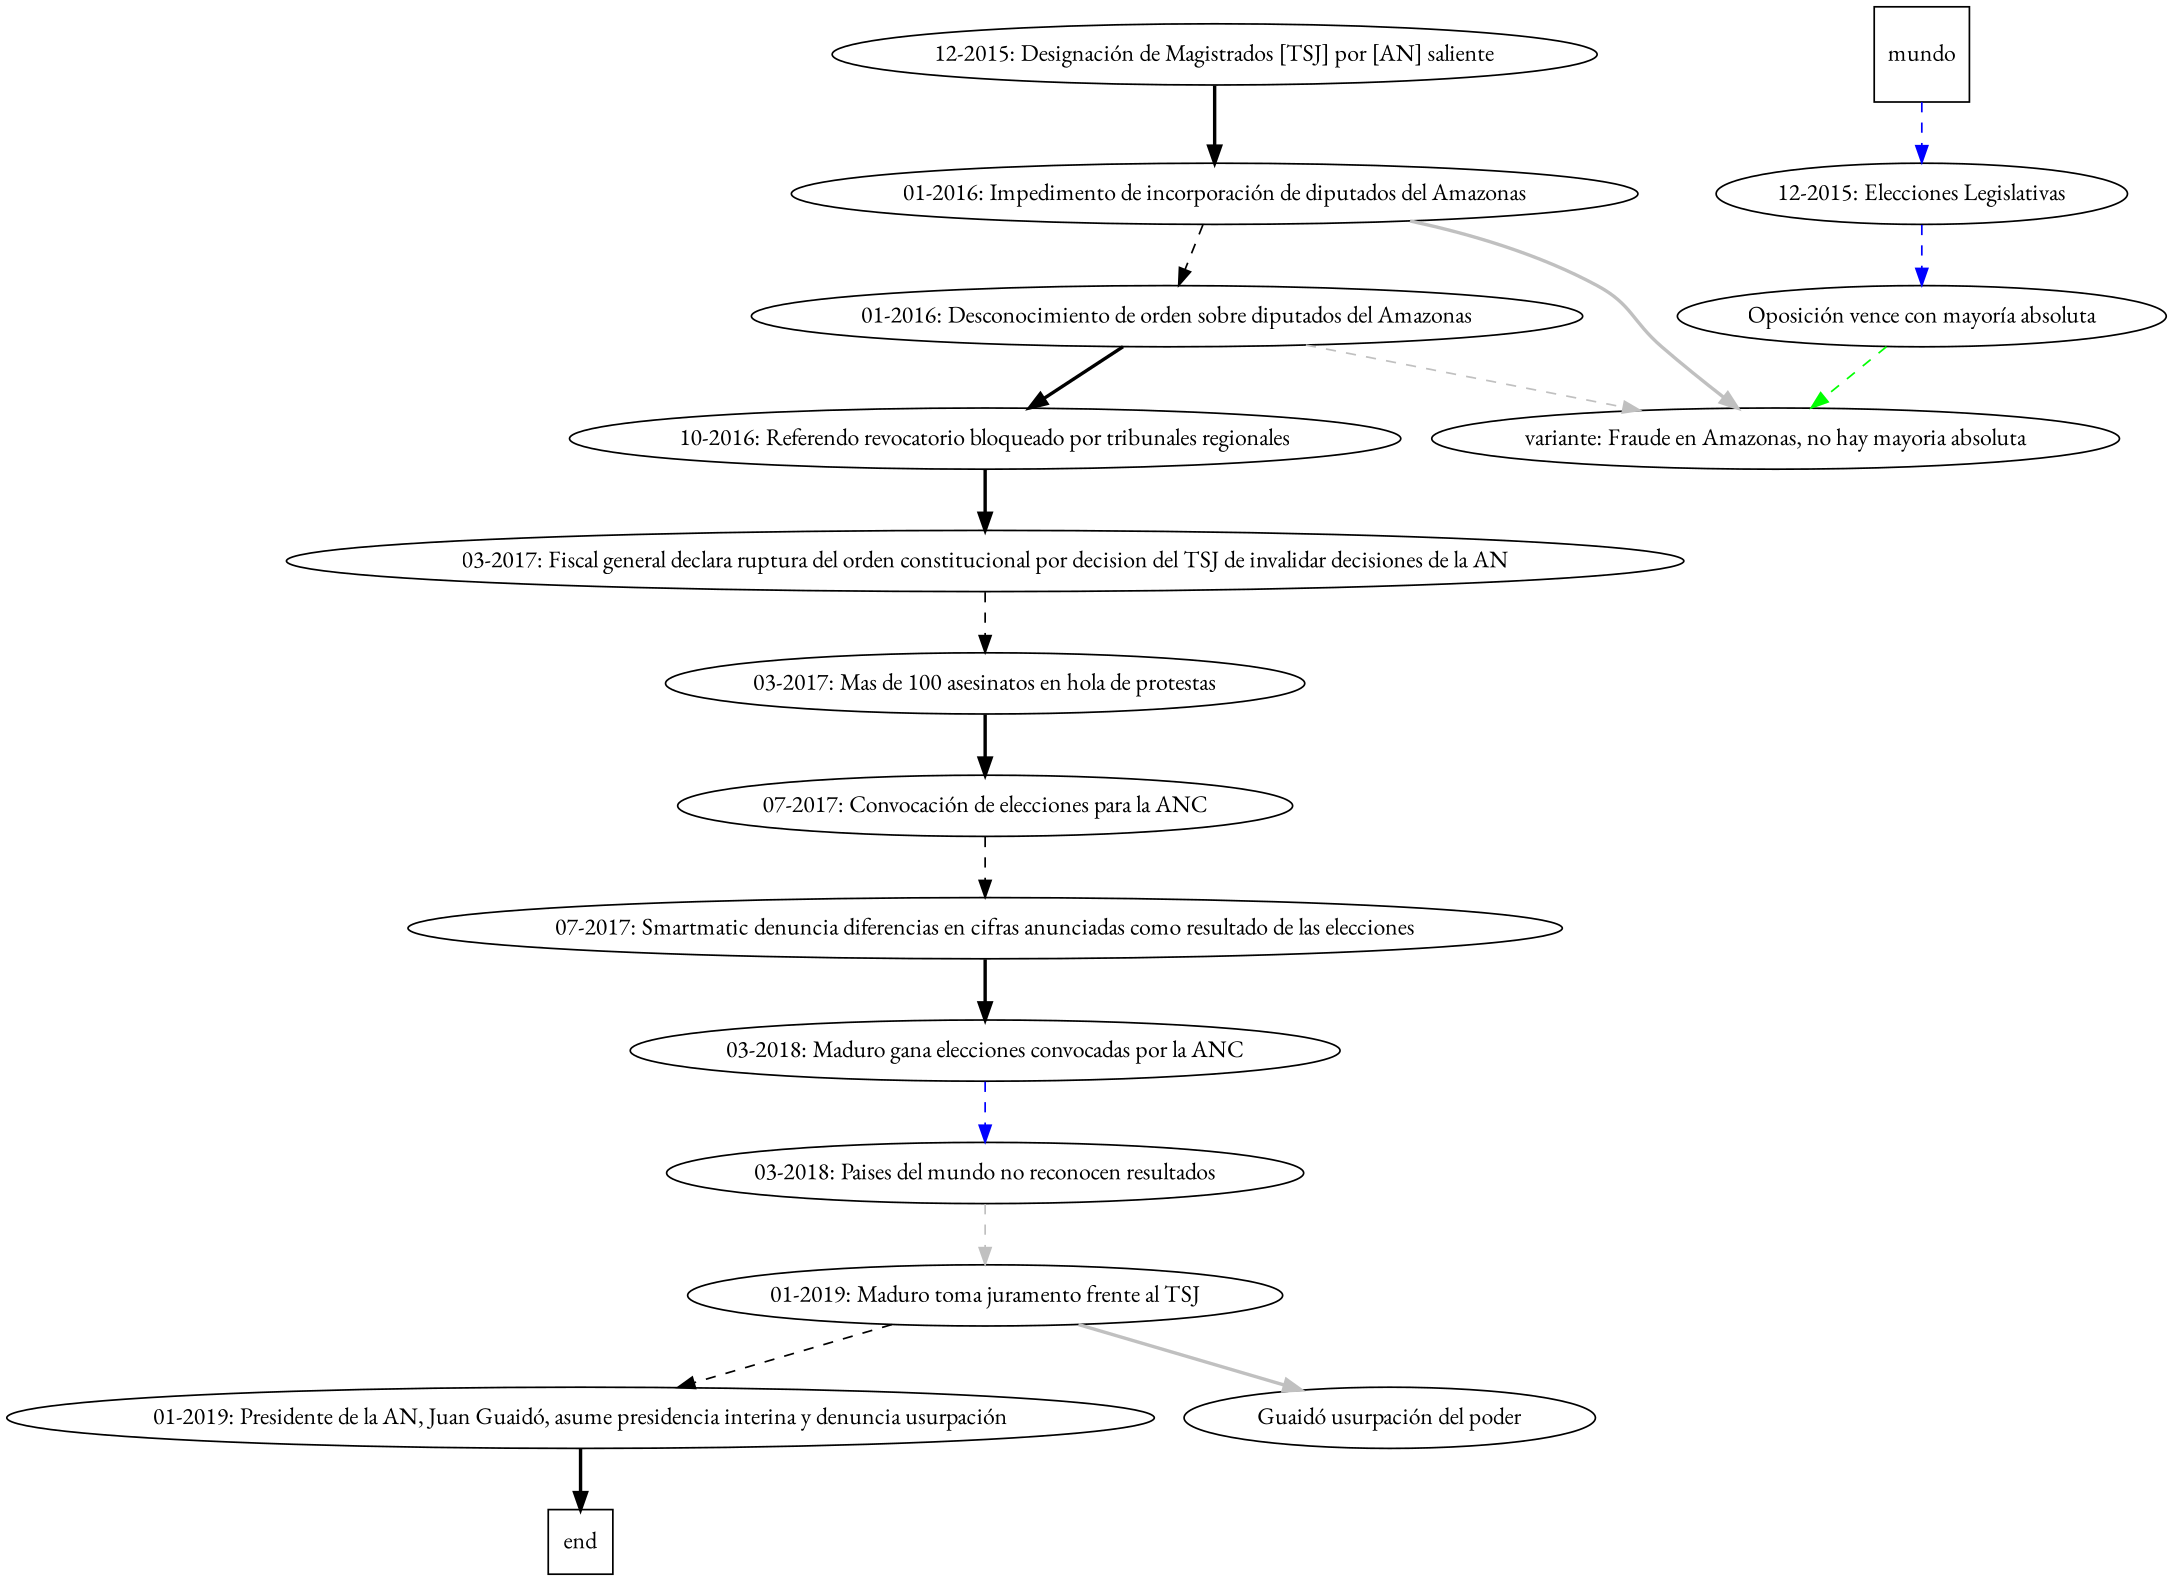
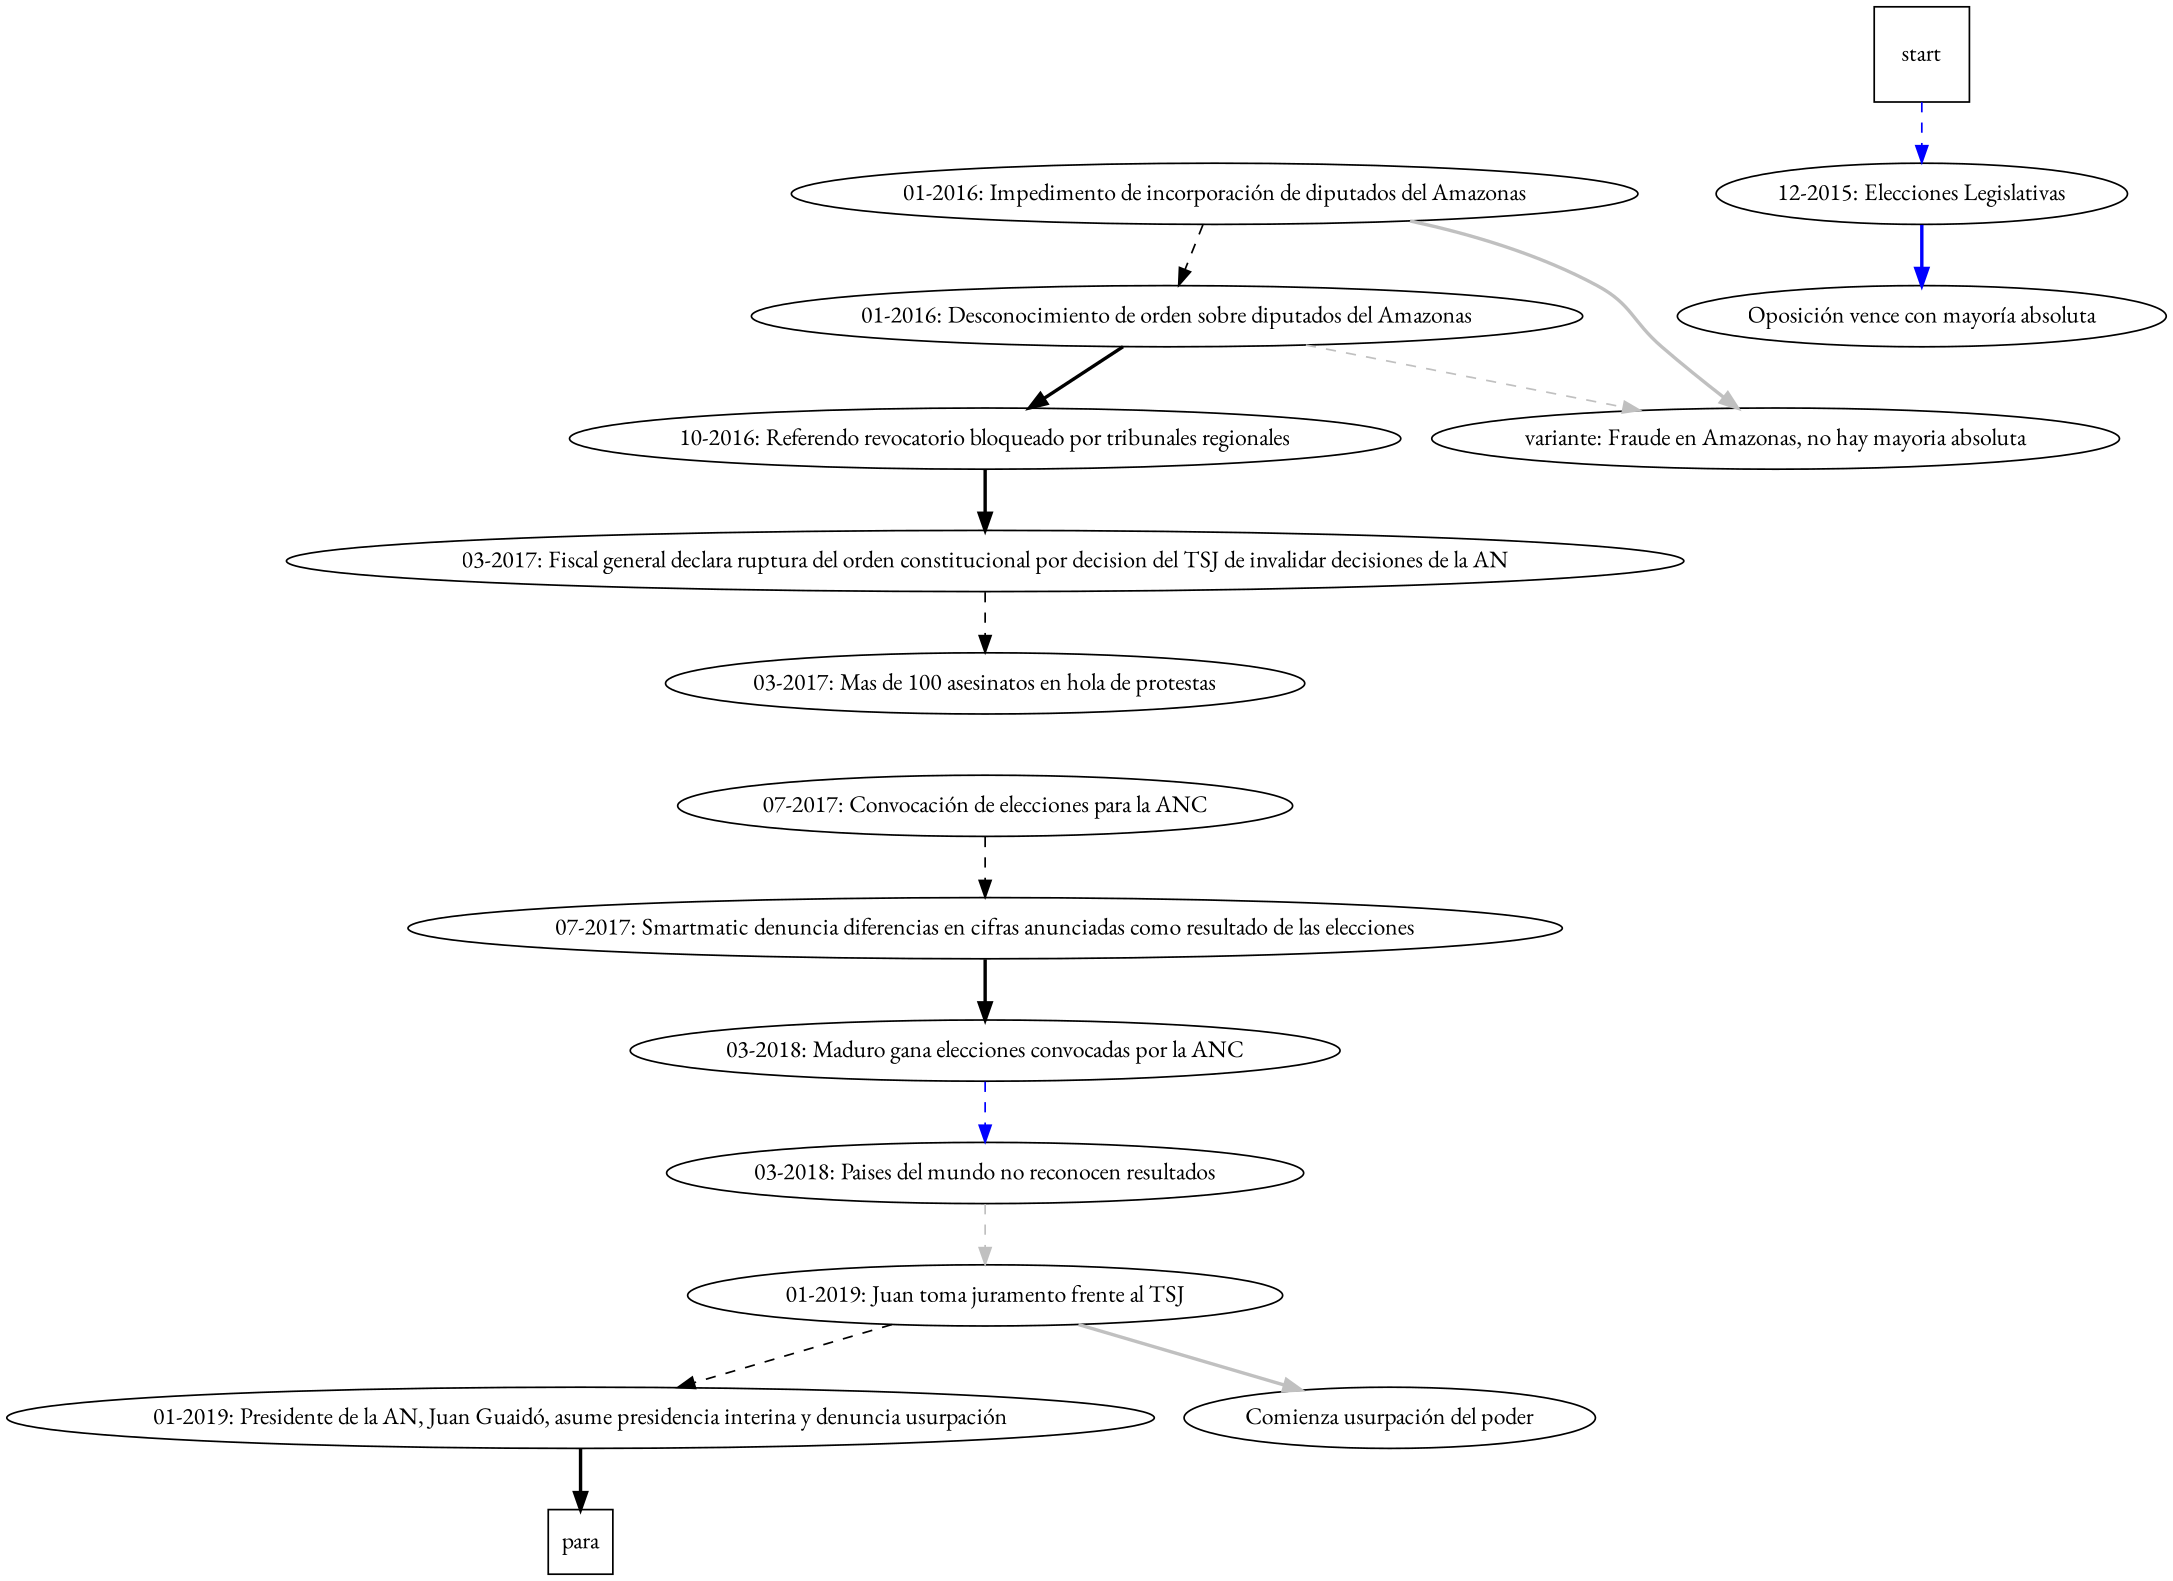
(1215, 54) -> none
(1922, 54) -> (1922, 54)
(1922, 247) -> (1922, 247)
(1856, 372) -> none
(985, 736) -> none
(985, 1295) -> (985, 1295)
(1390, 1418) -> (1390, 1418)
(581, 1542) -> (581, 1542)
